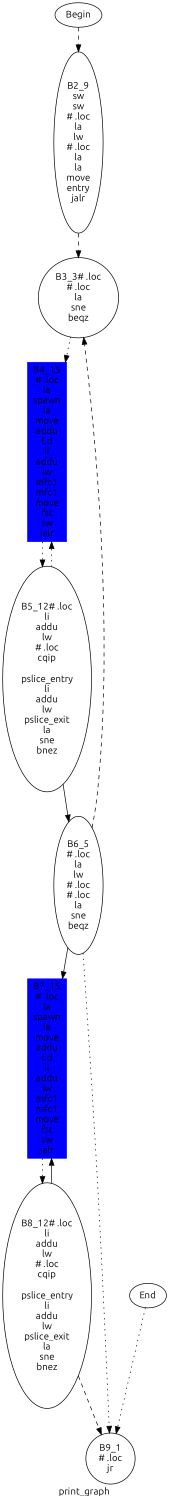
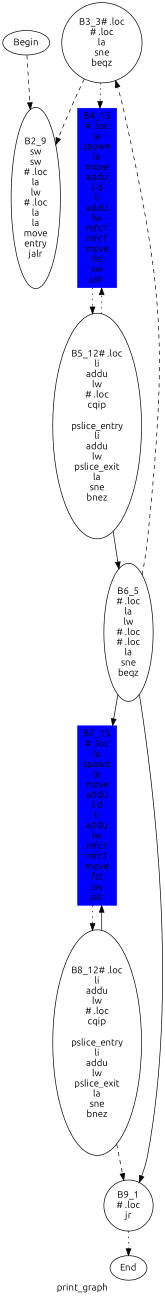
(78, 242) -> (71, 108)
(98, 1190) -> (162, 935)
(132, 1367) -> (129, 1240)
